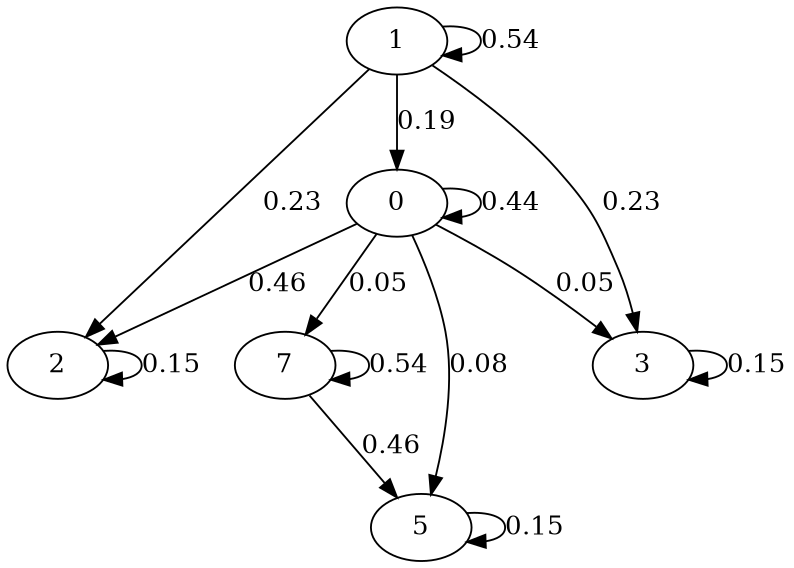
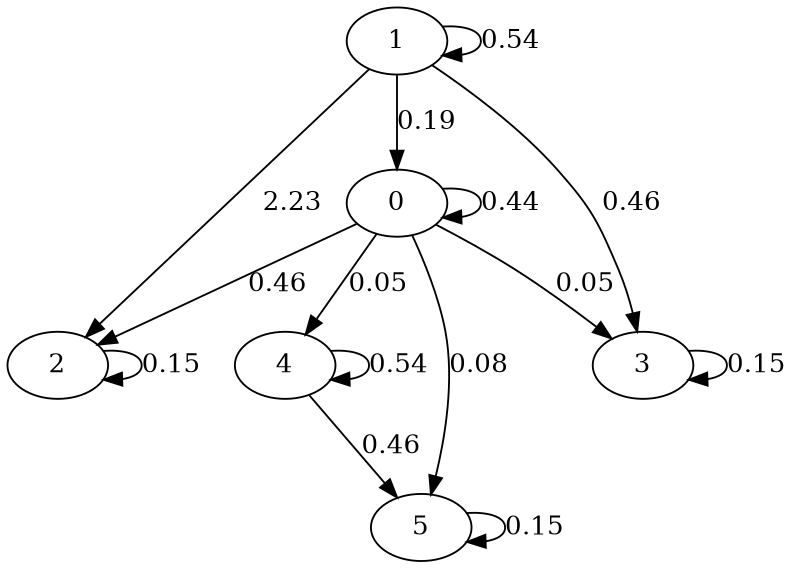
(293, 203) -> (293, 203)
(632, 203) -> (632, 203)
(285, 365) -> (285, 365)
